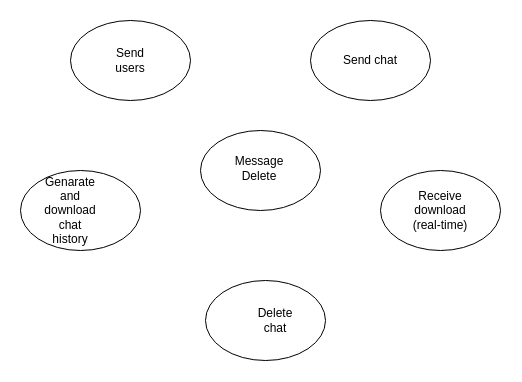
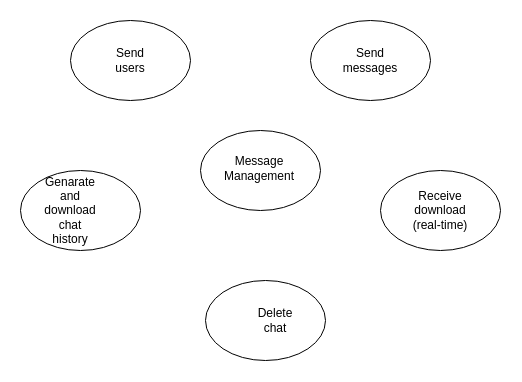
(371, 61) -> (371, 61)
(260, 169) -> (260, 169)
